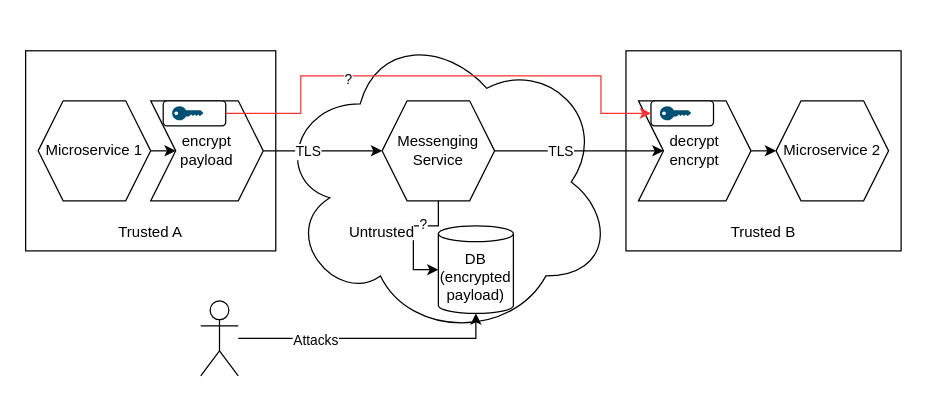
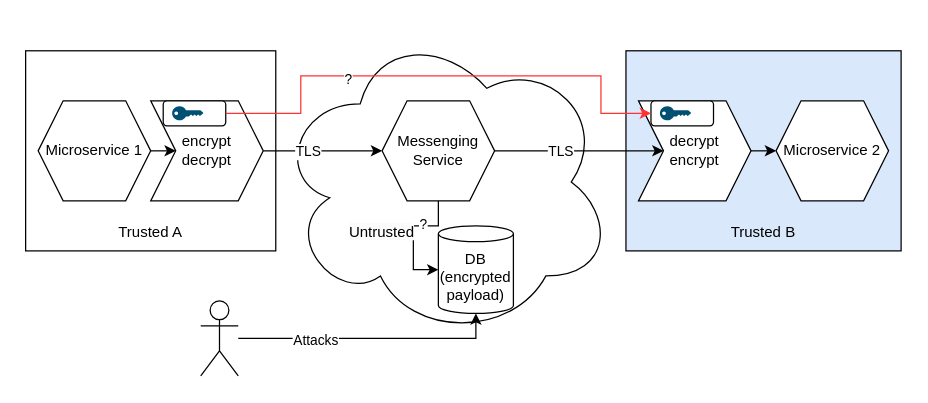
(207, 151) -> (207, 151)
(763, 151) -> (763, 151)
